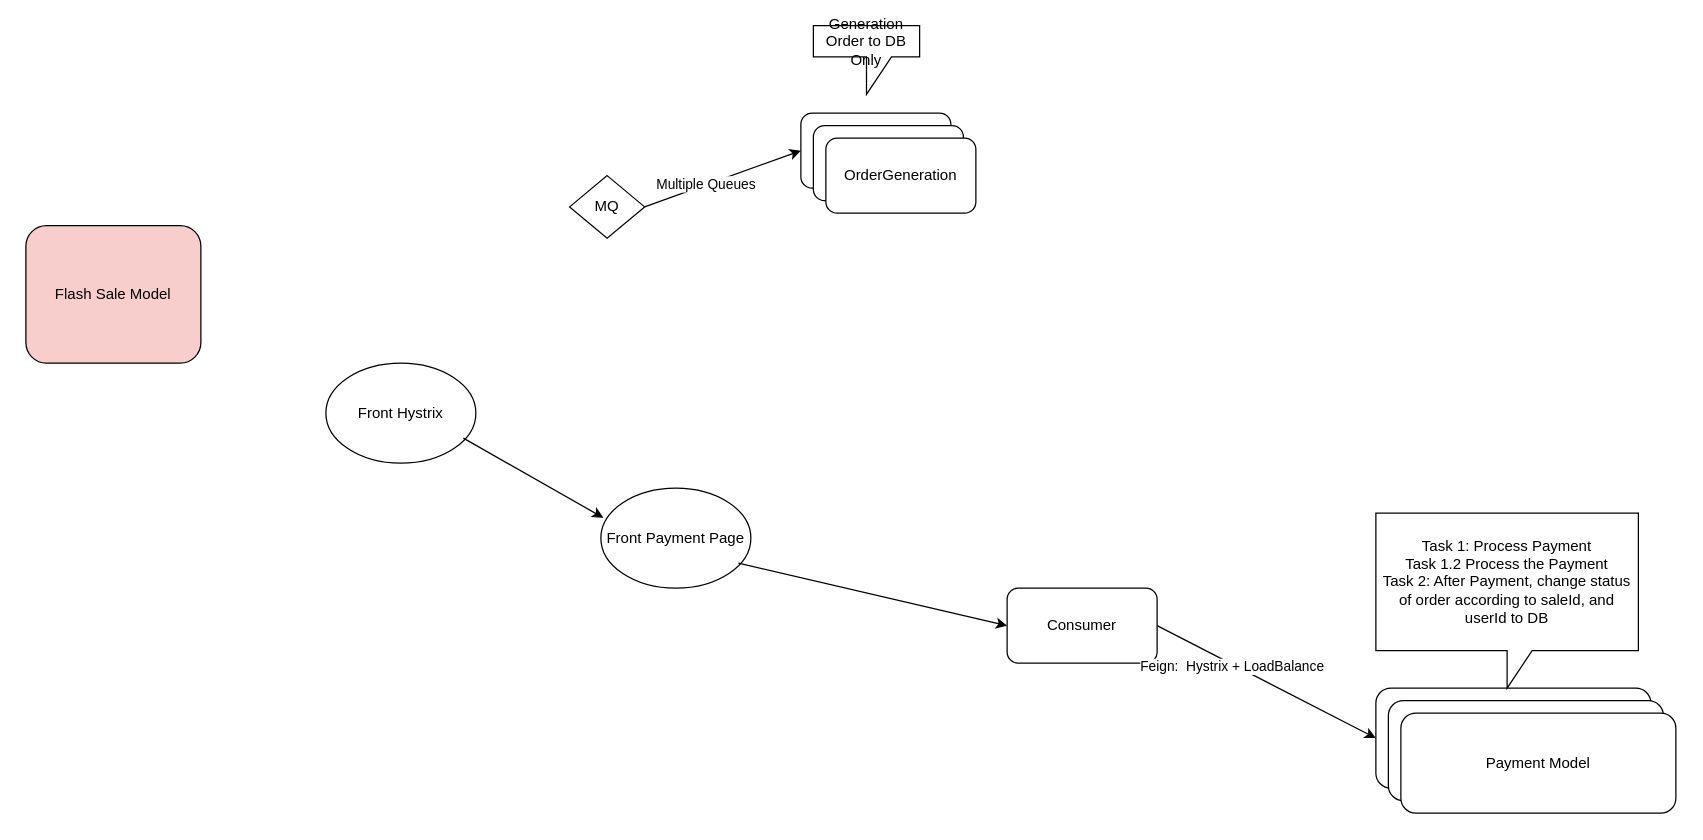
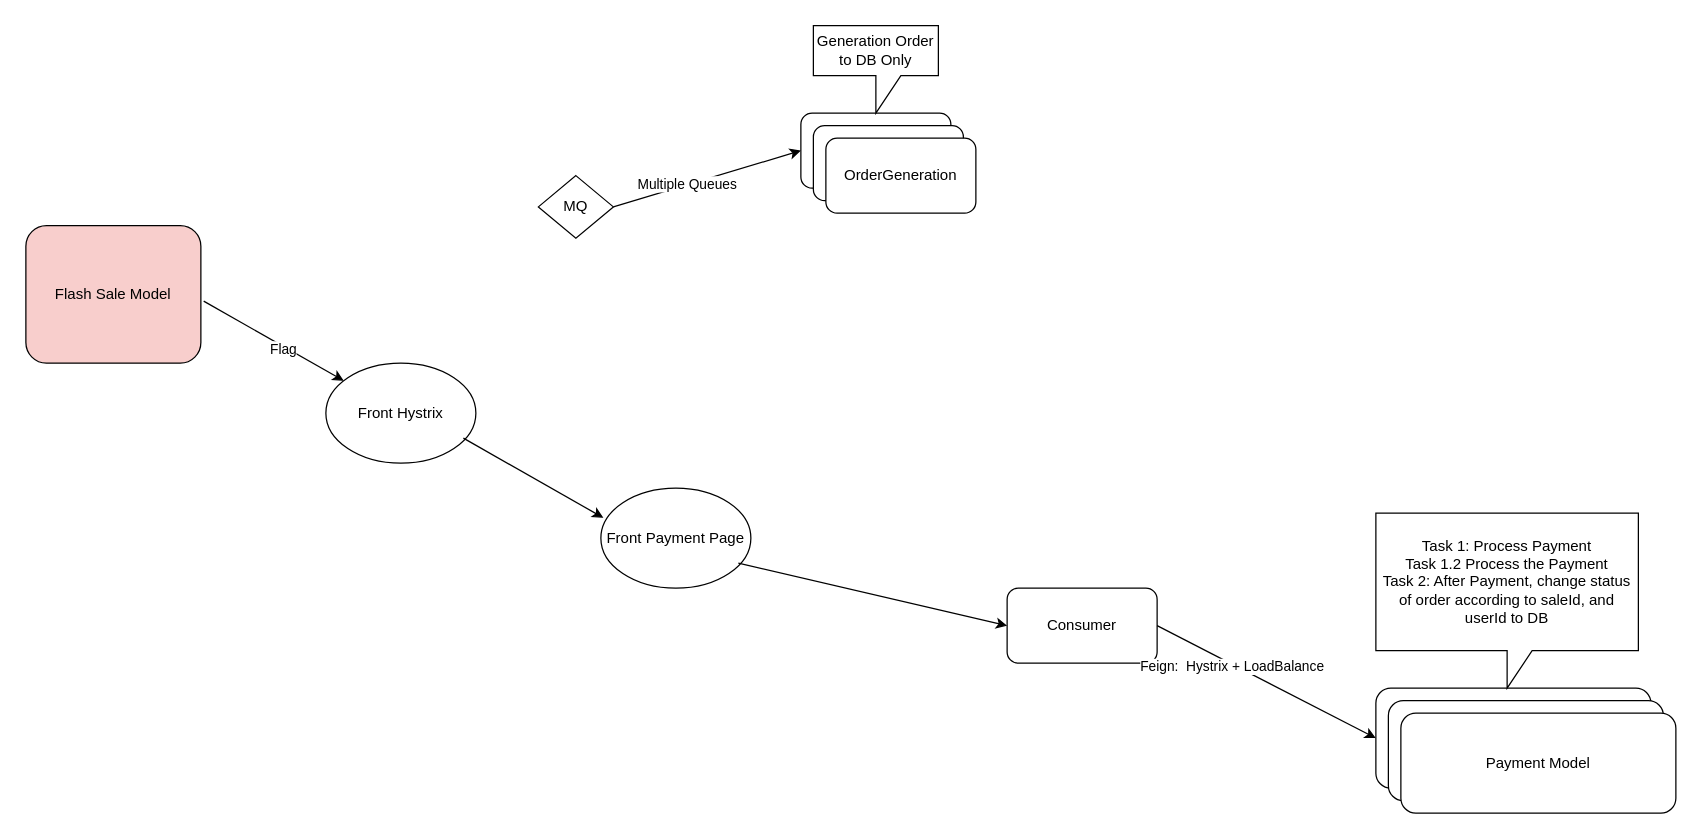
(866, 60) -> (876, 69)
(607, 207) -> (576, 207)
none -> (270, 339)
